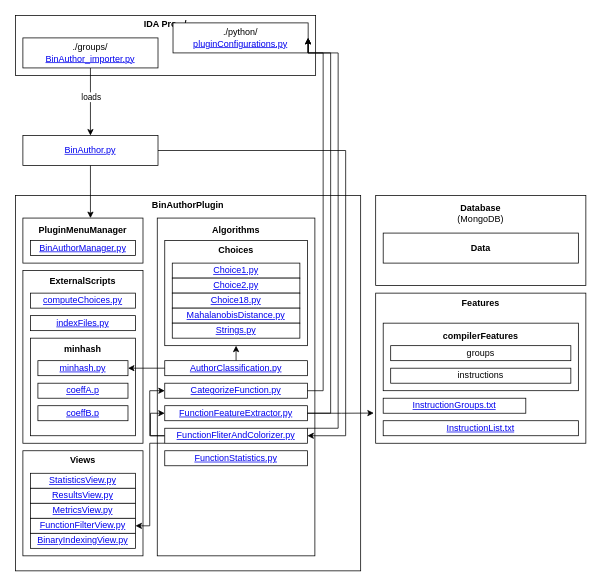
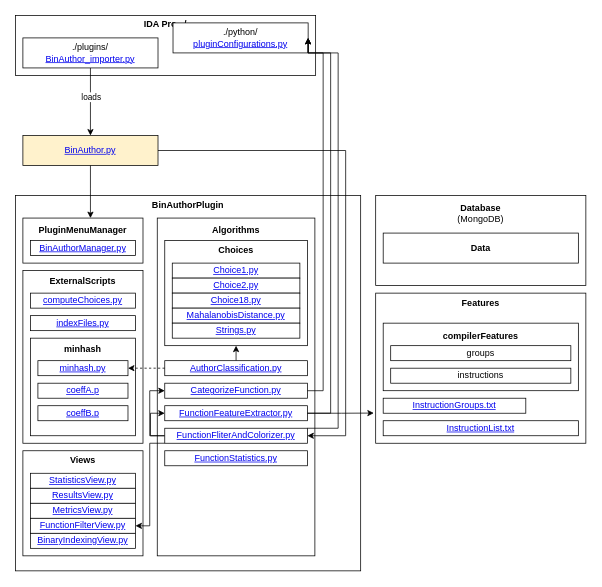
(90, 53) -> (90, 53)
(90, 150) -> (90, 150)
(148, 368) -> (148, 368)
